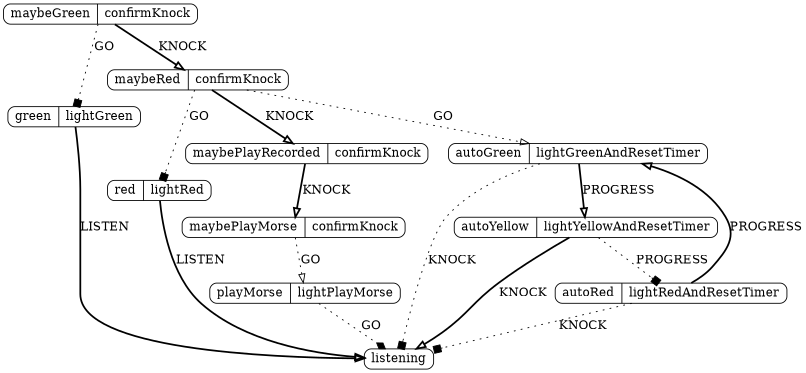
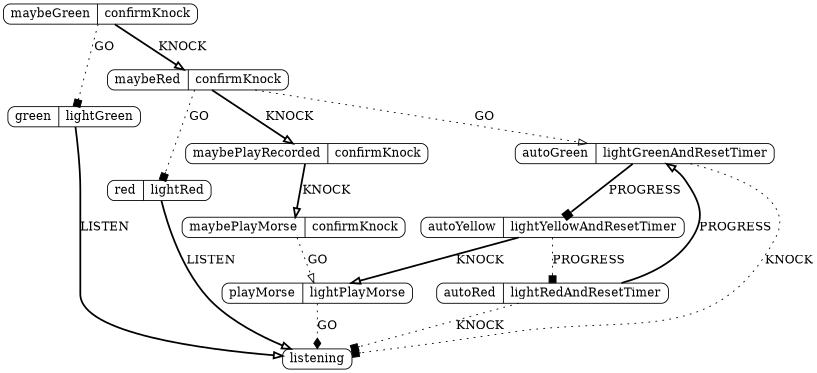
(581, 186) -> (602, 188)
(494, 287) -> (439, 259)
